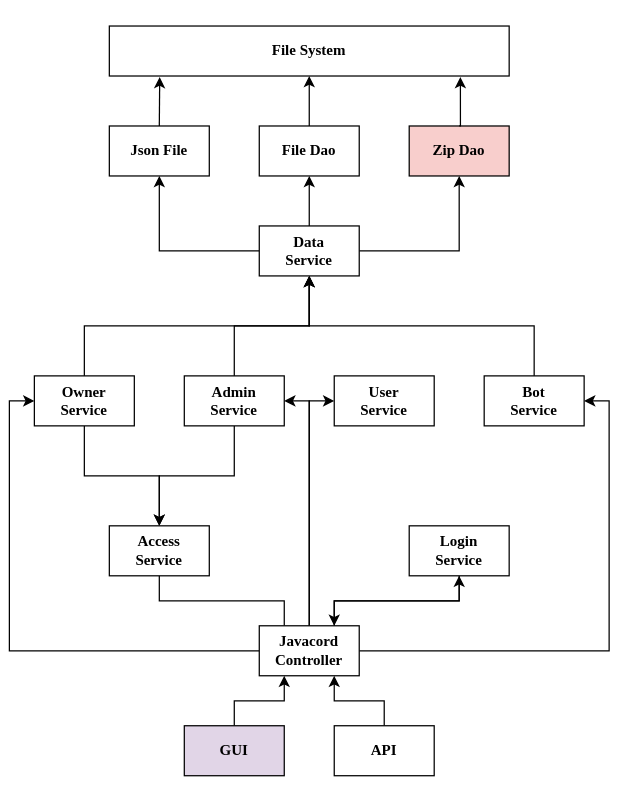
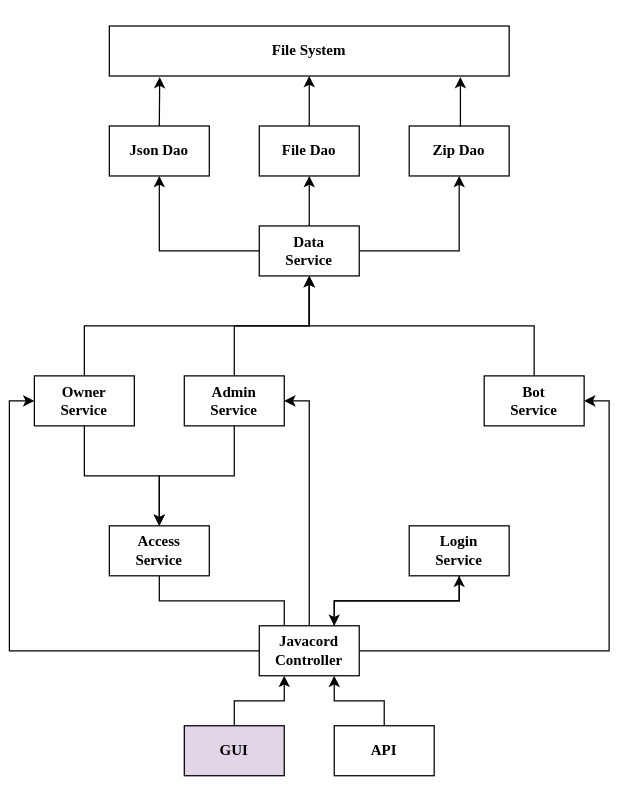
(159, 151) -> (159, 151)
(459, 151) -> (459, 151)
(318, 401) -> none
(384, 401) -> none
